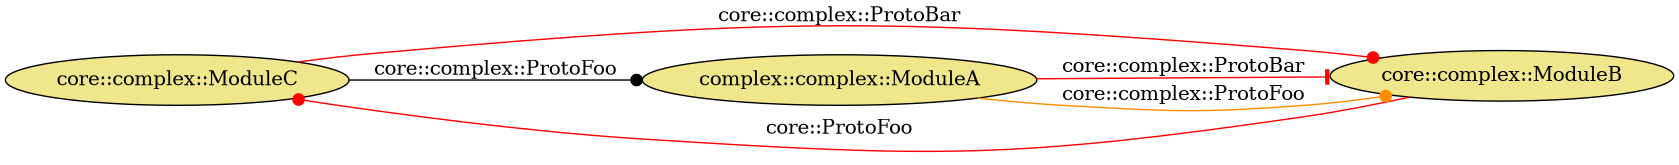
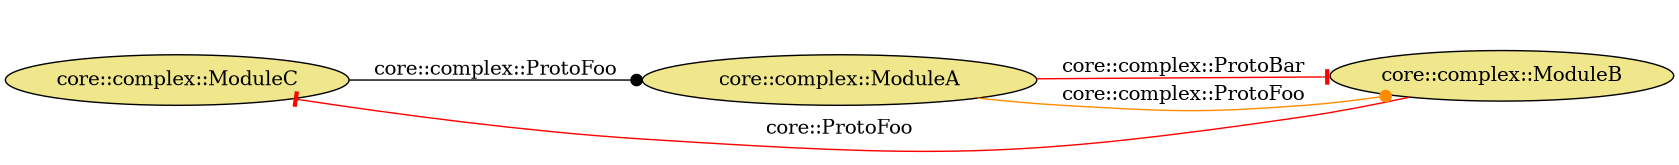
(832, 26) -> none
(840, 80) -> (840, 80)
(855, 150) -> (855, 150)
